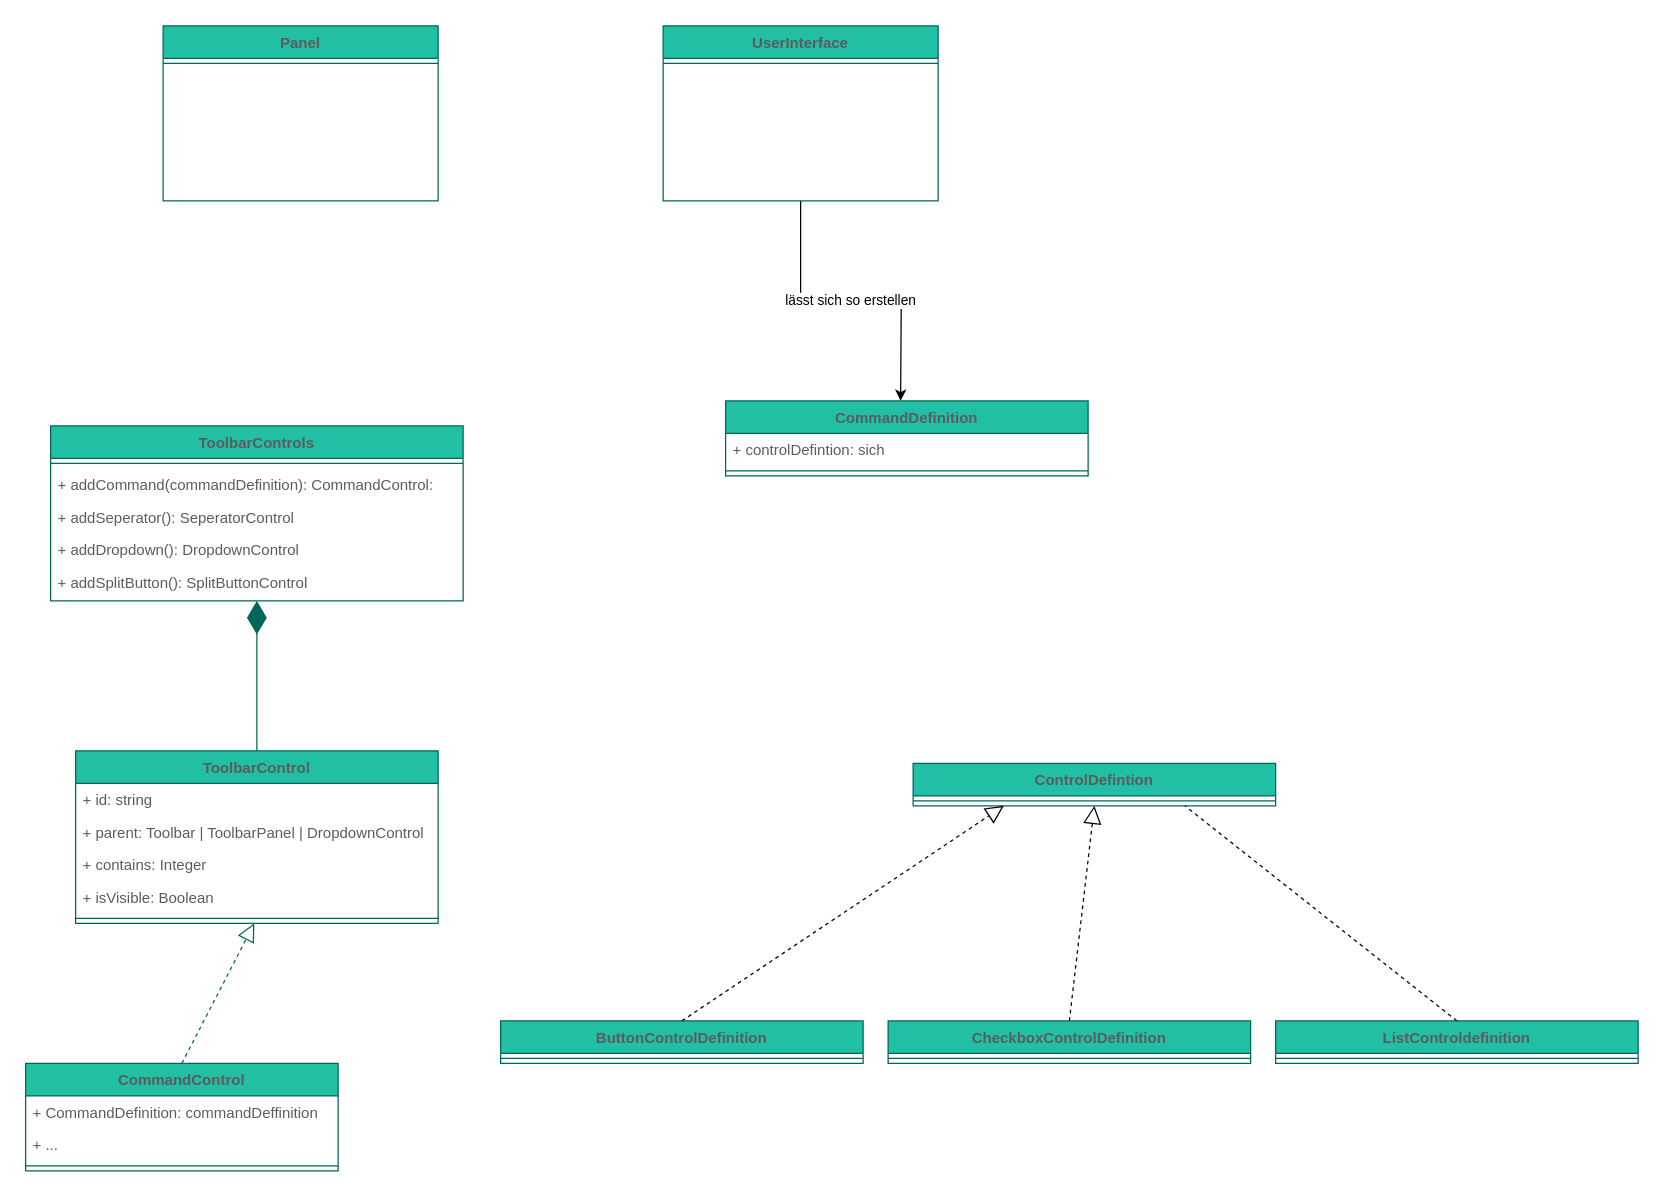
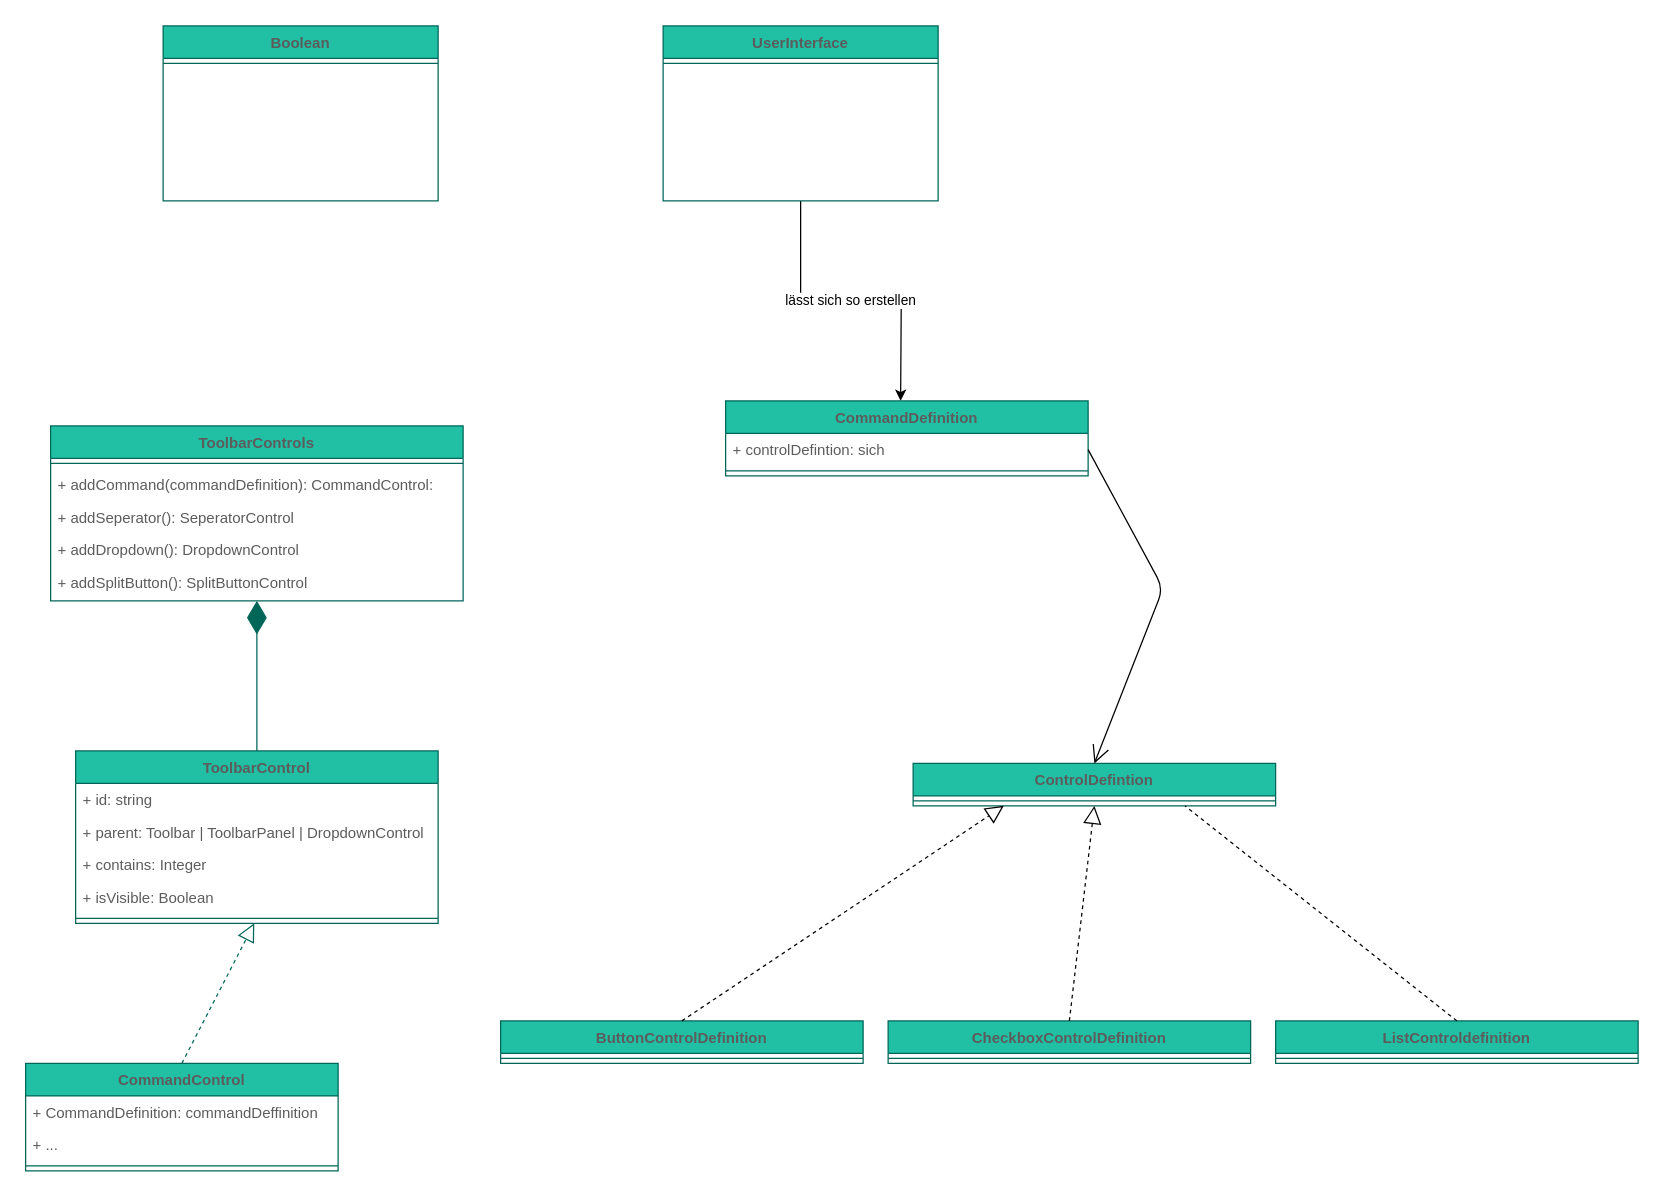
(300, 43) -> (300, 43)
none -> (1157, 604)
